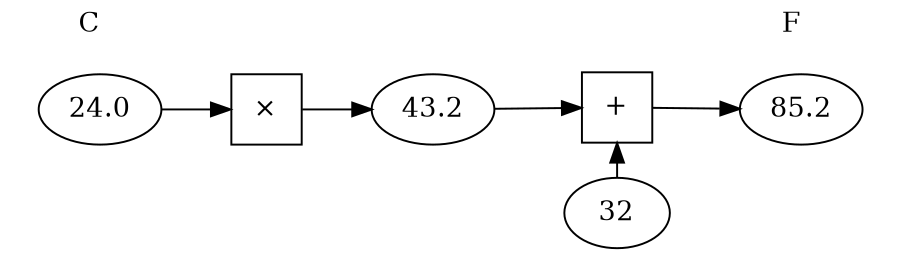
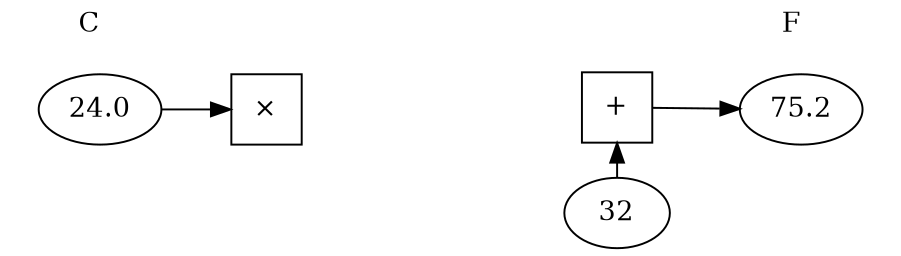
(433, 109) -> none
(801, 109) -> (801, 109)
